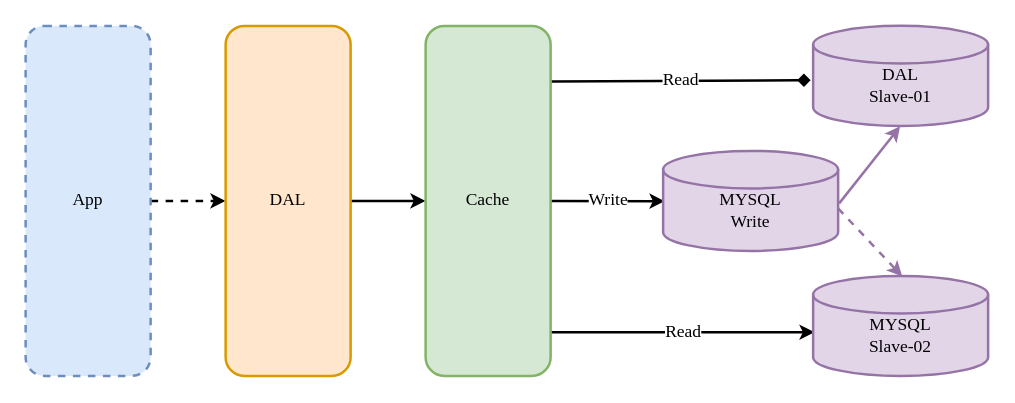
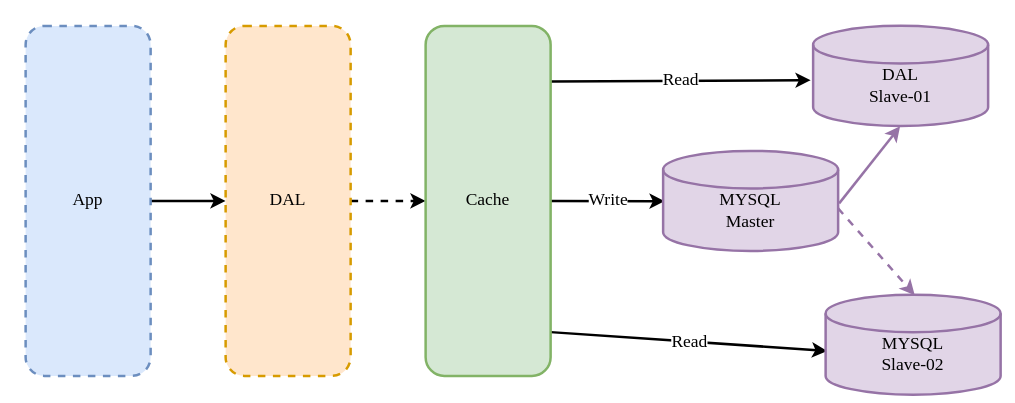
(797, 80) -> (798, 80)
(182, 201) -> (182, 201)
(288, 201) -> (288, 201)
(382, 201) -> (382, 201)
(751, 201) -> (751, 201)
(901, 326) -> (913, 344)
